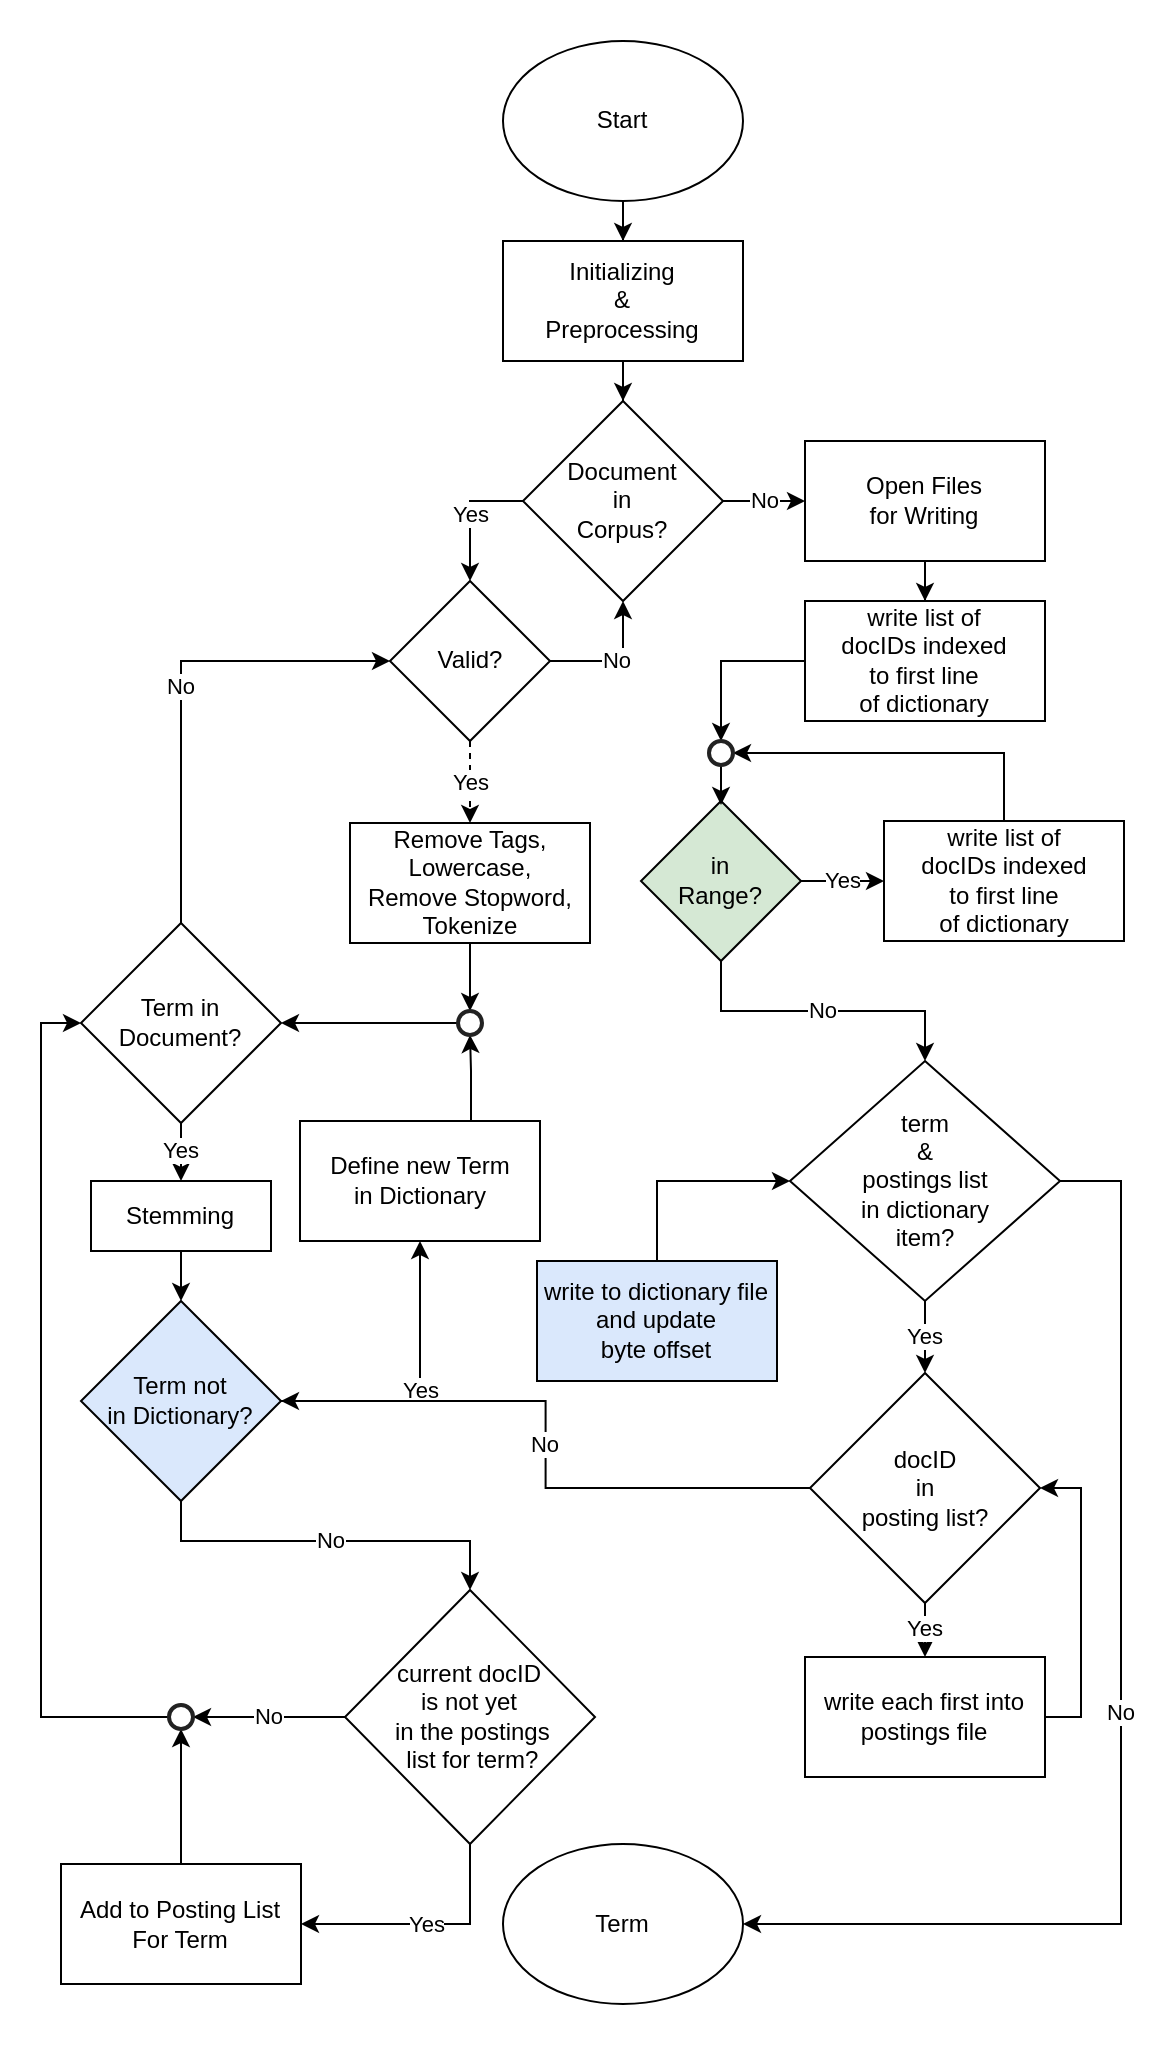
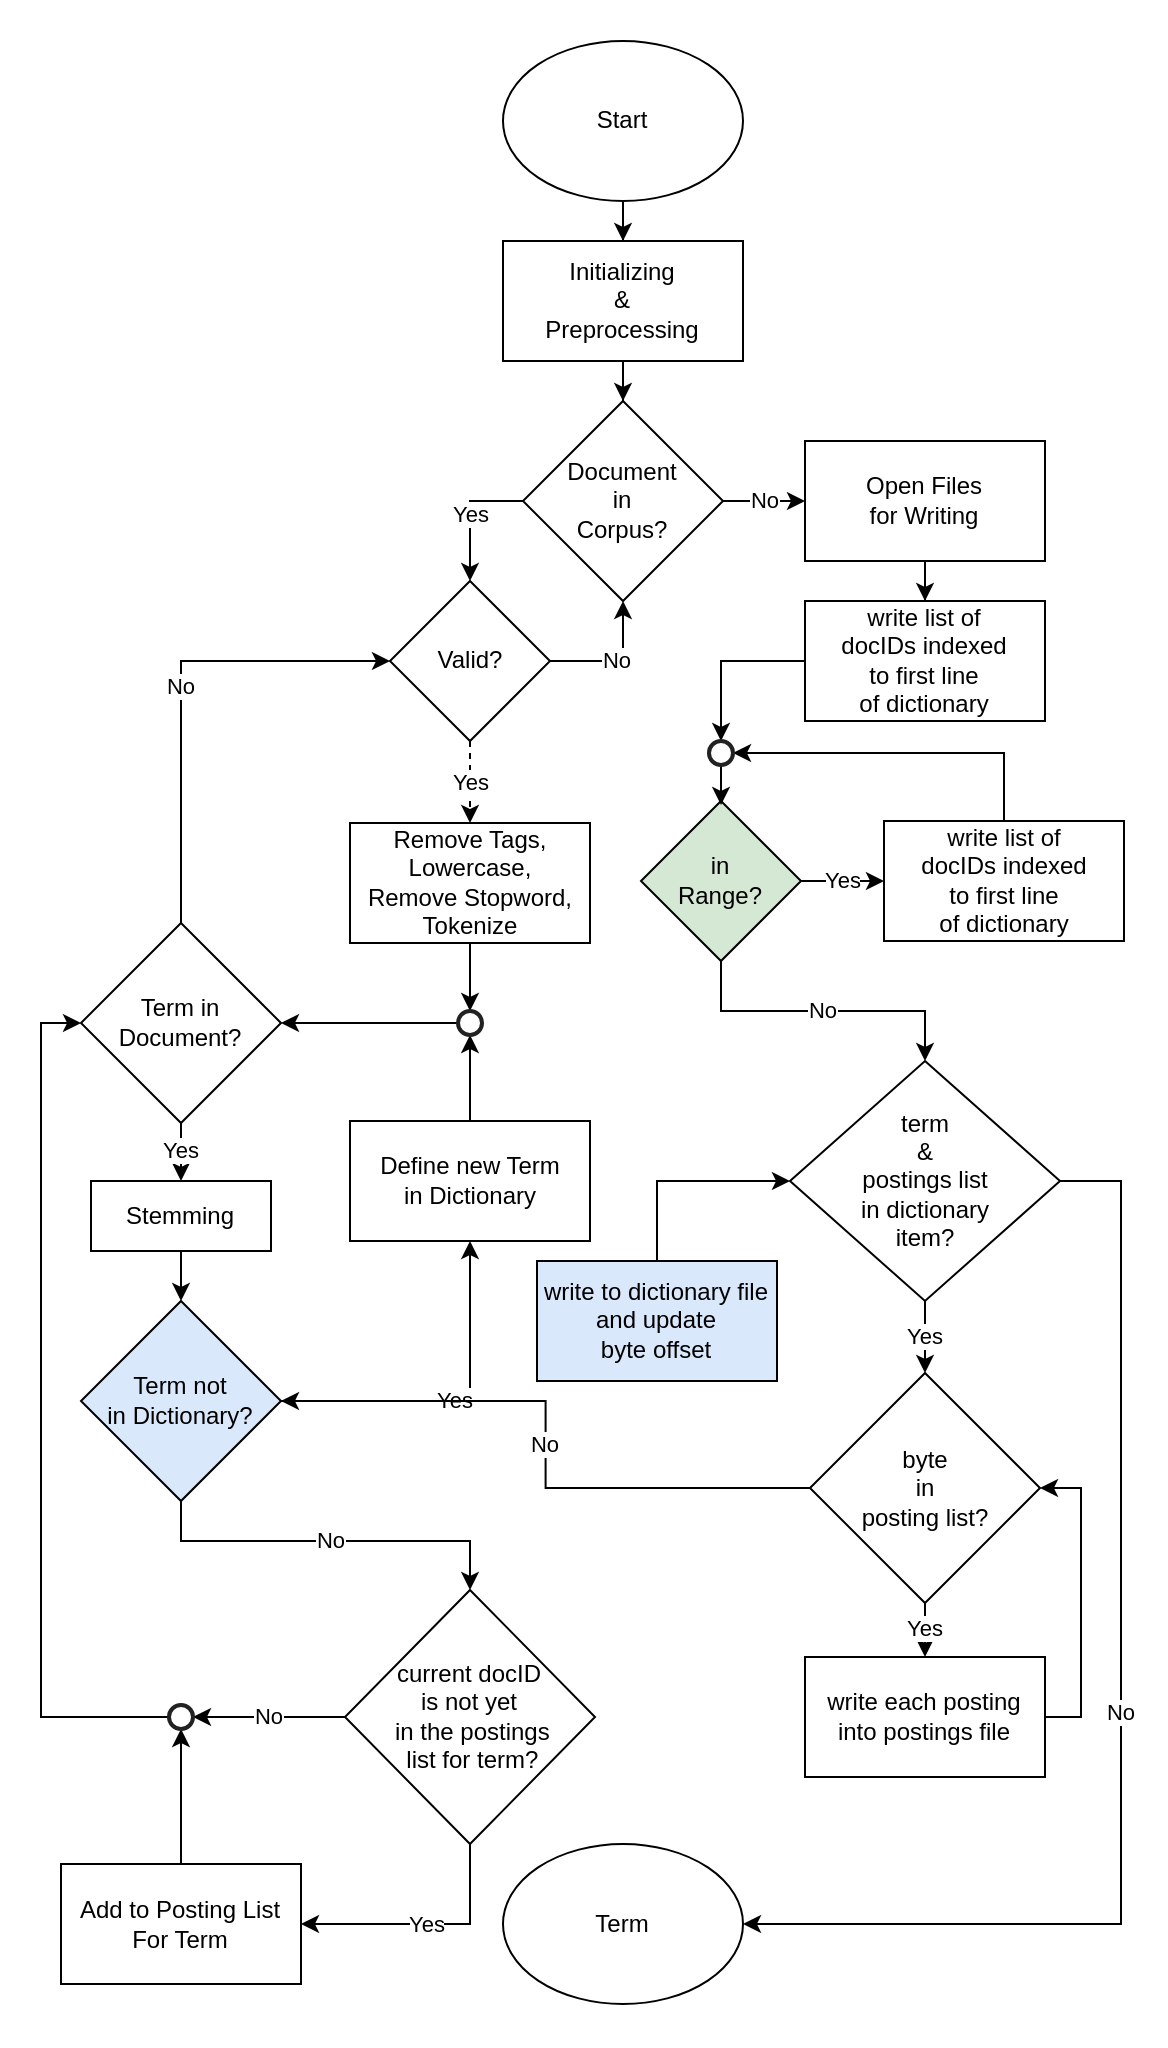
(420, 1181) -> (470, 1181)
(926, 1489) -> (926, 1489)
(925, 1717) -> (925, 1717)
